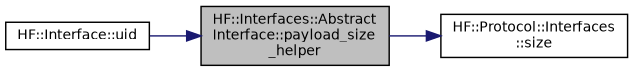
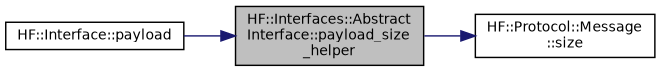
(78, 36) -> (95, 36)
(534, 36) -> (565, 36)
